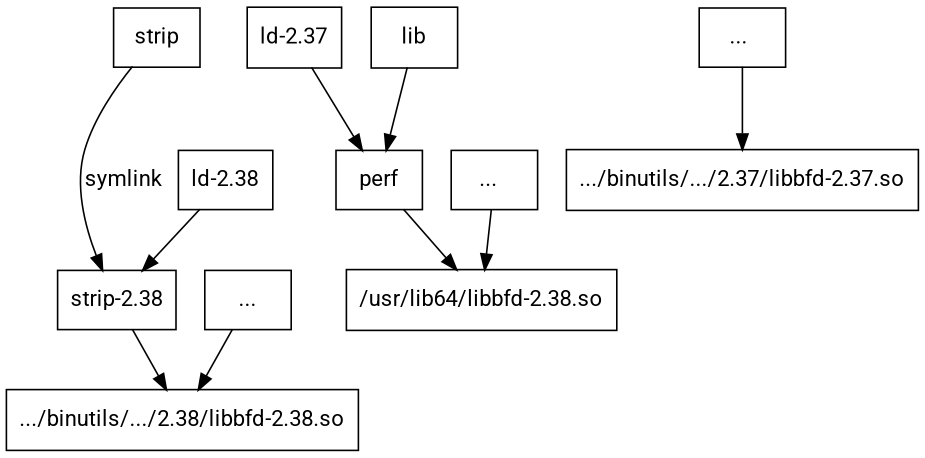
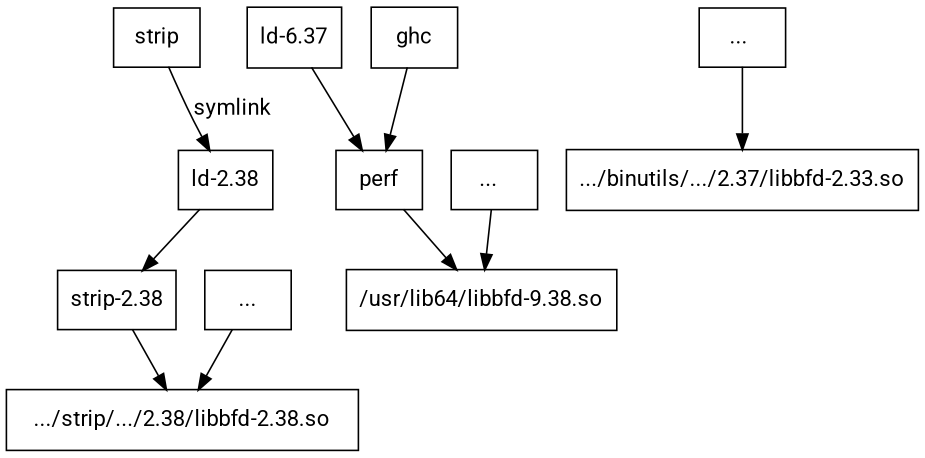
(294, 38) -> (294, 38)
(414, 38) -> (414, 38)
(83, 155) -> (184, 102)
(742, 180) -> (742, 180)
(482, 300) -> (482, 300)
(182, 420) -> (182, 420)
